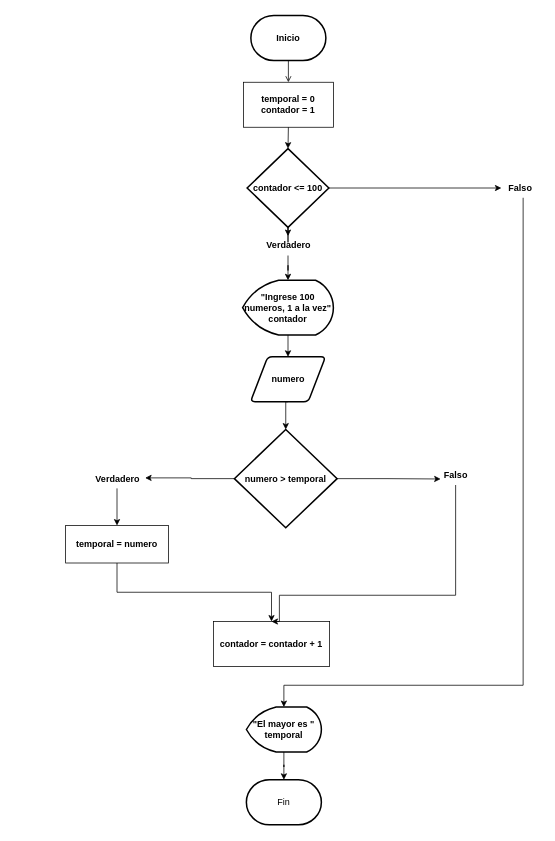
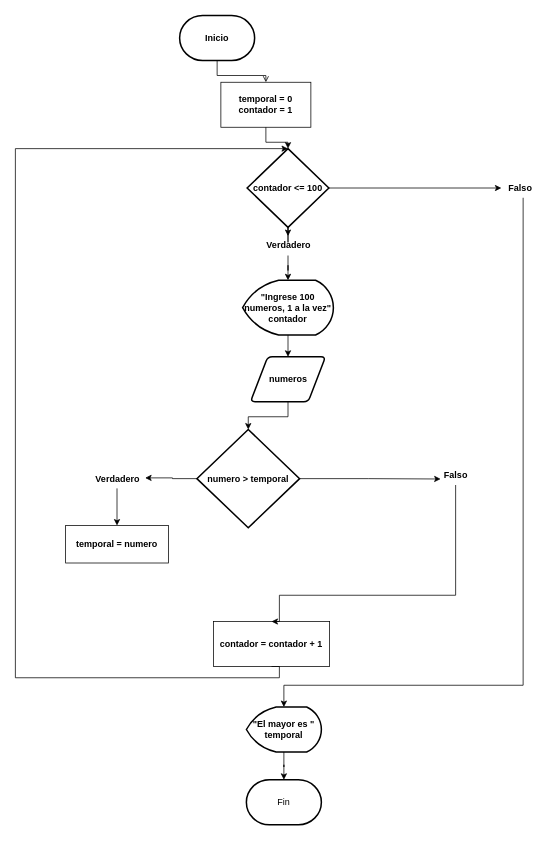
(288, 38) -> (217, 38)
(288, 105) -> (266, 105)
(288, 379) -> (288, 379)
none -> (15, 419)
(286, 479) -> (248, 479)
(205, 592) -> none
